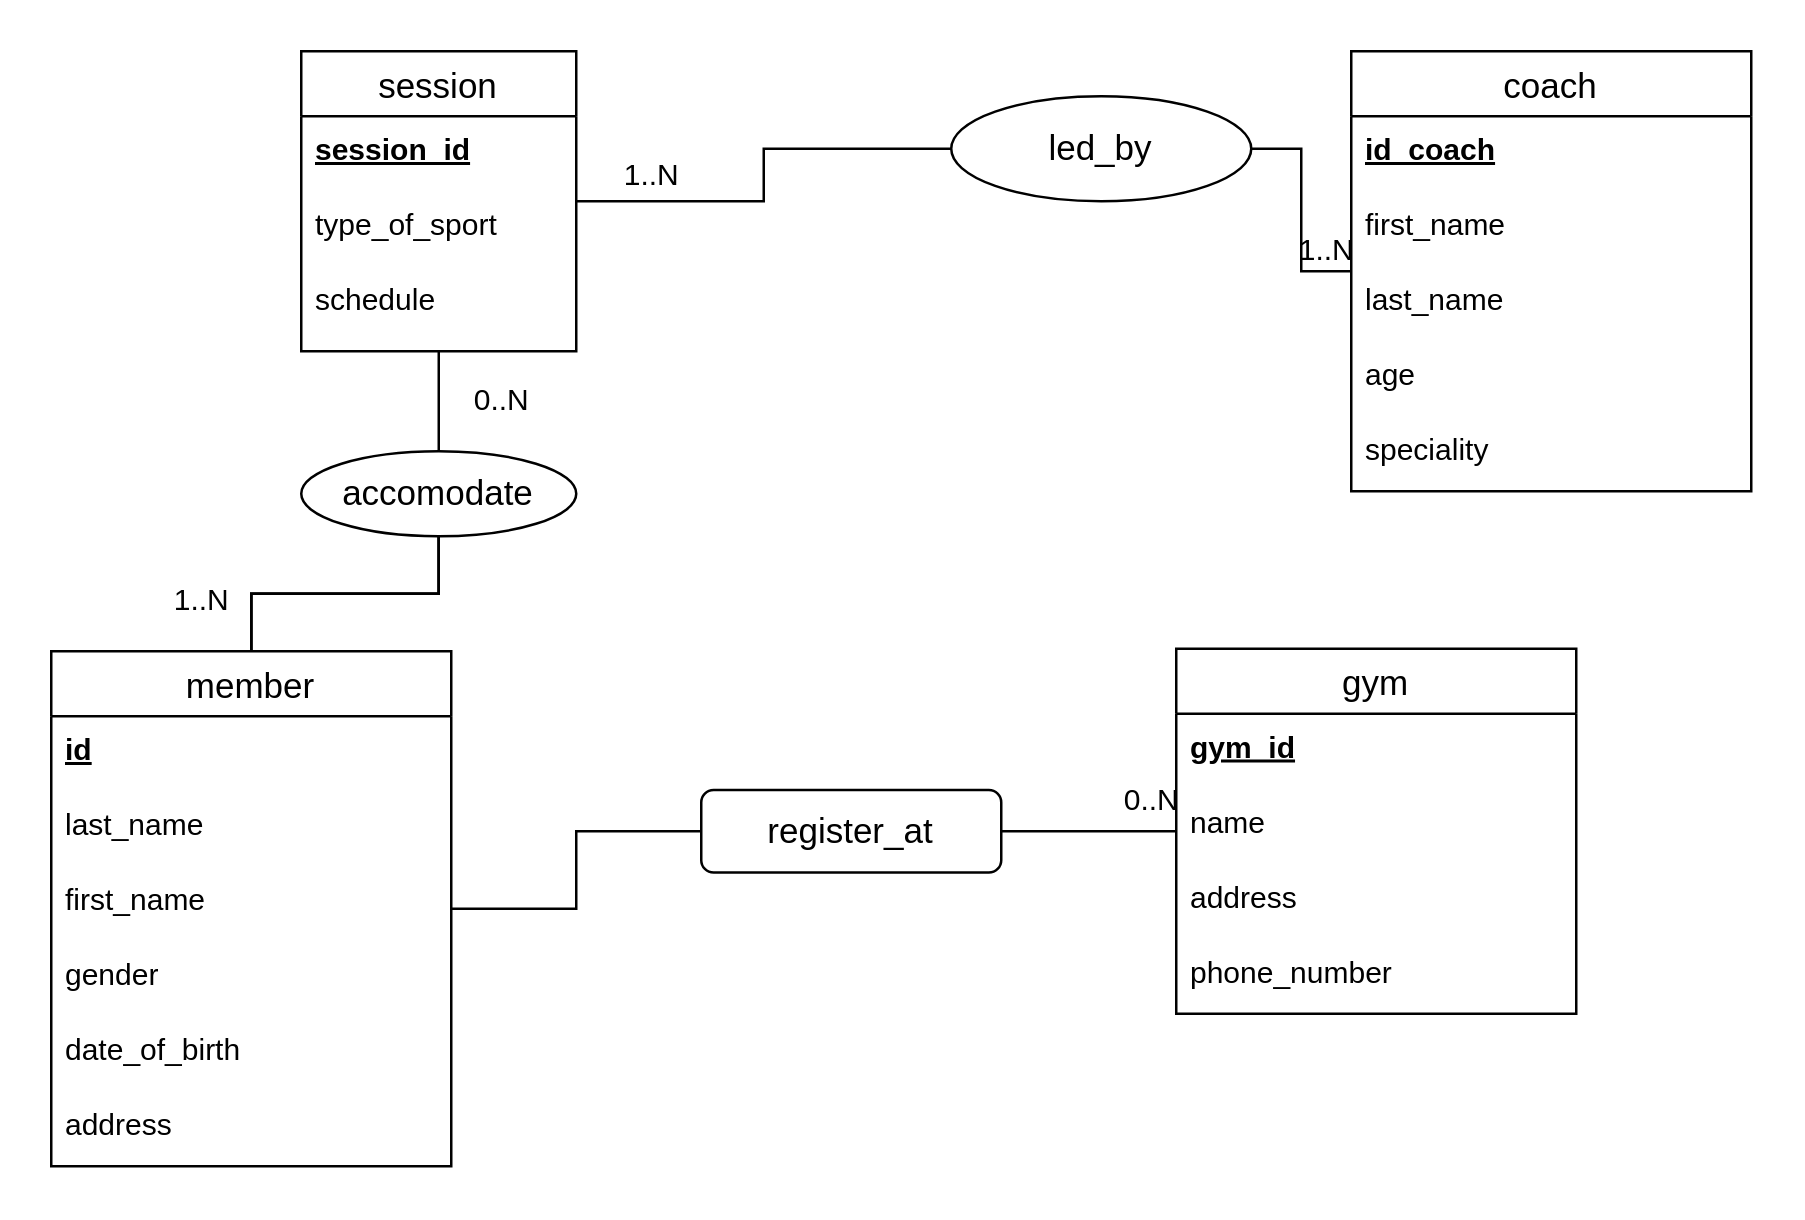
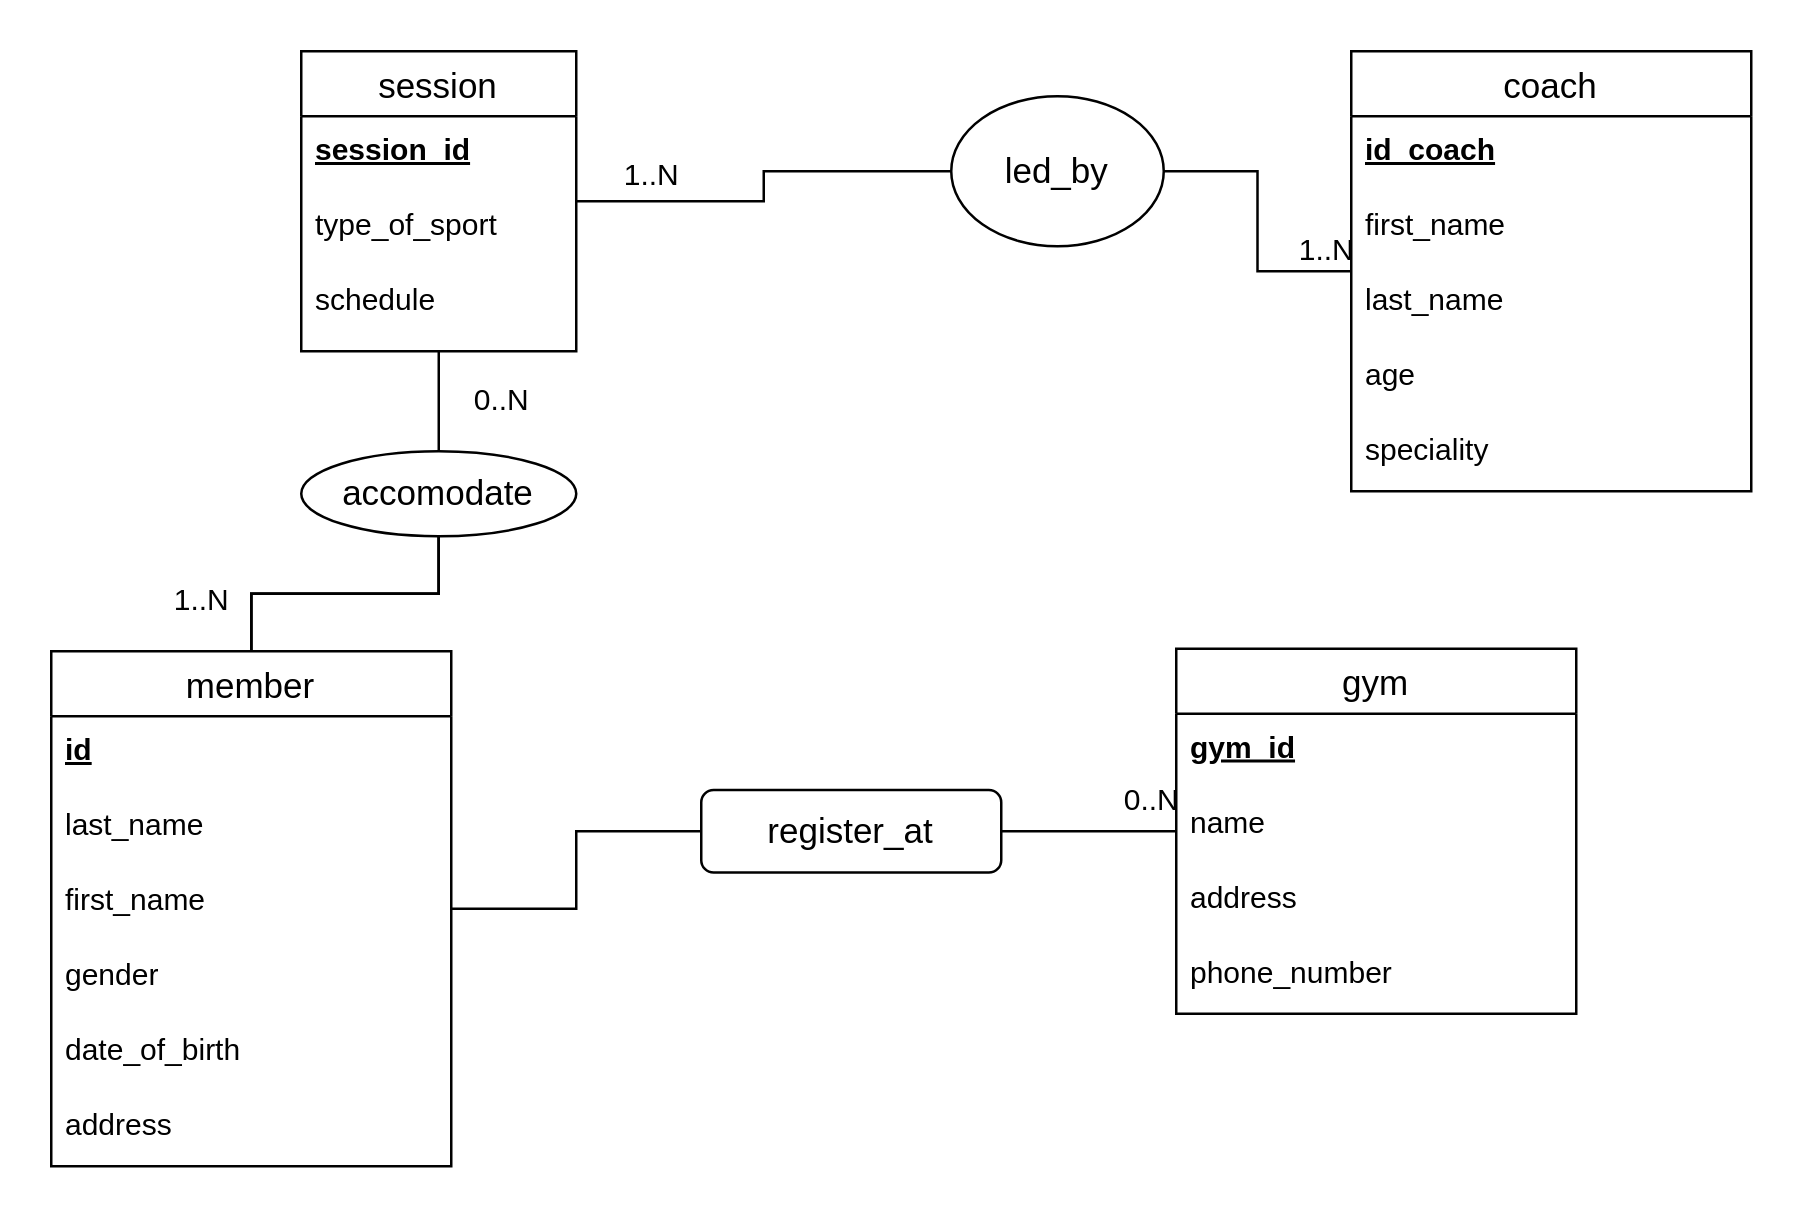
(1101, 149) -> (1058, 171)
